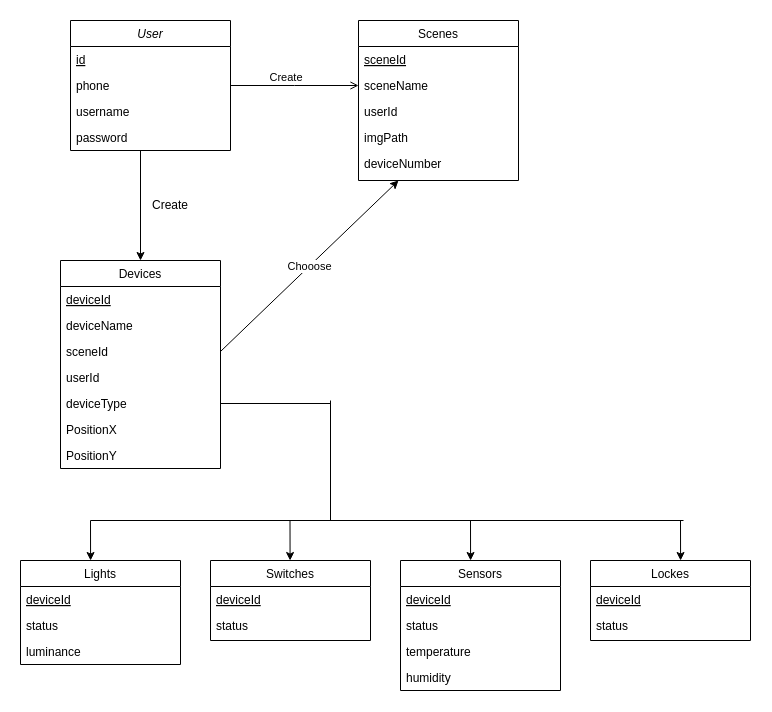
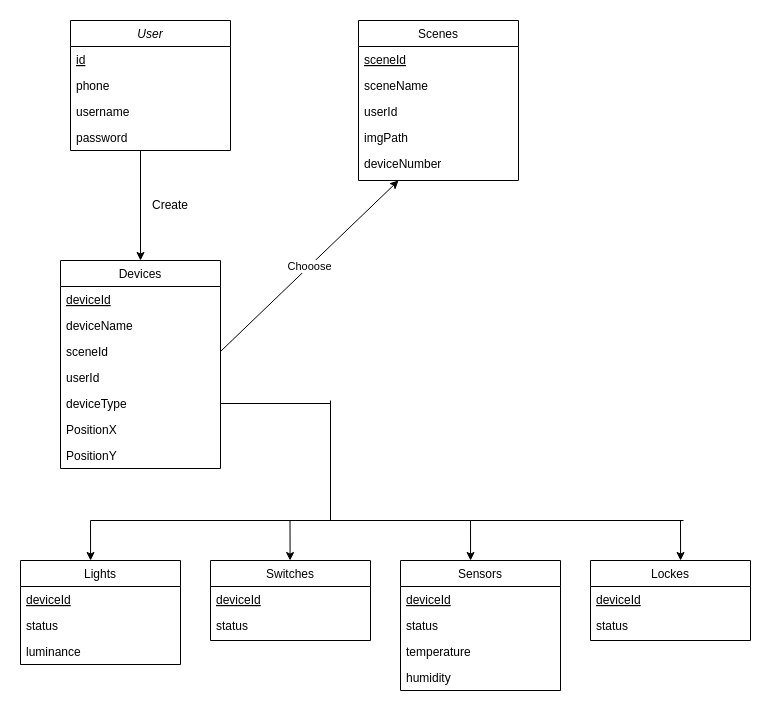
(294, 86) -> none
